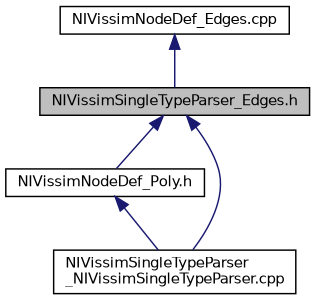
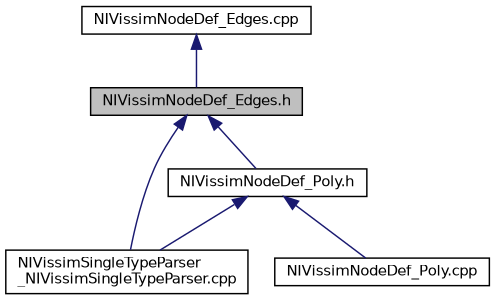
(175, 102) -> (196, 102)
none -> (382, 272)
